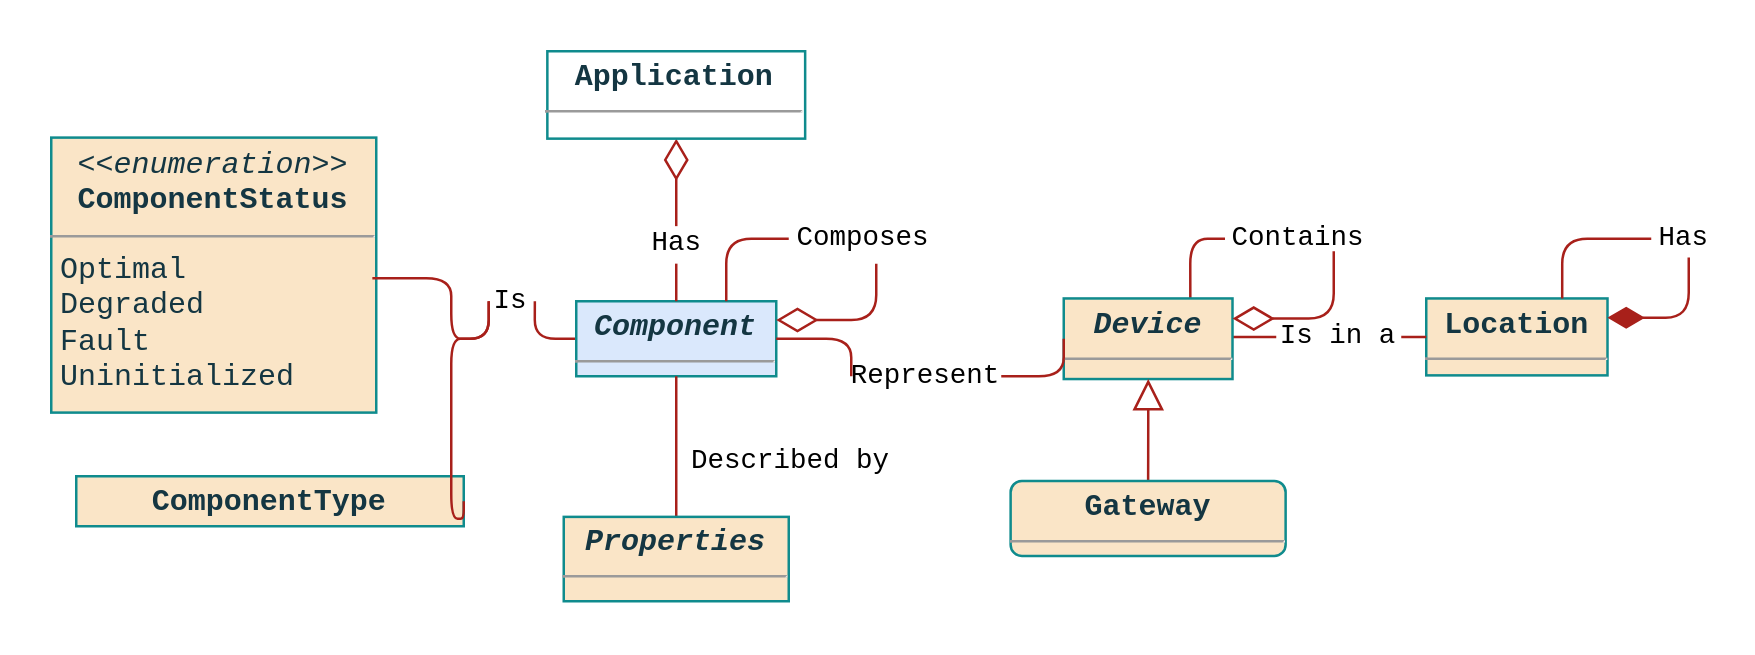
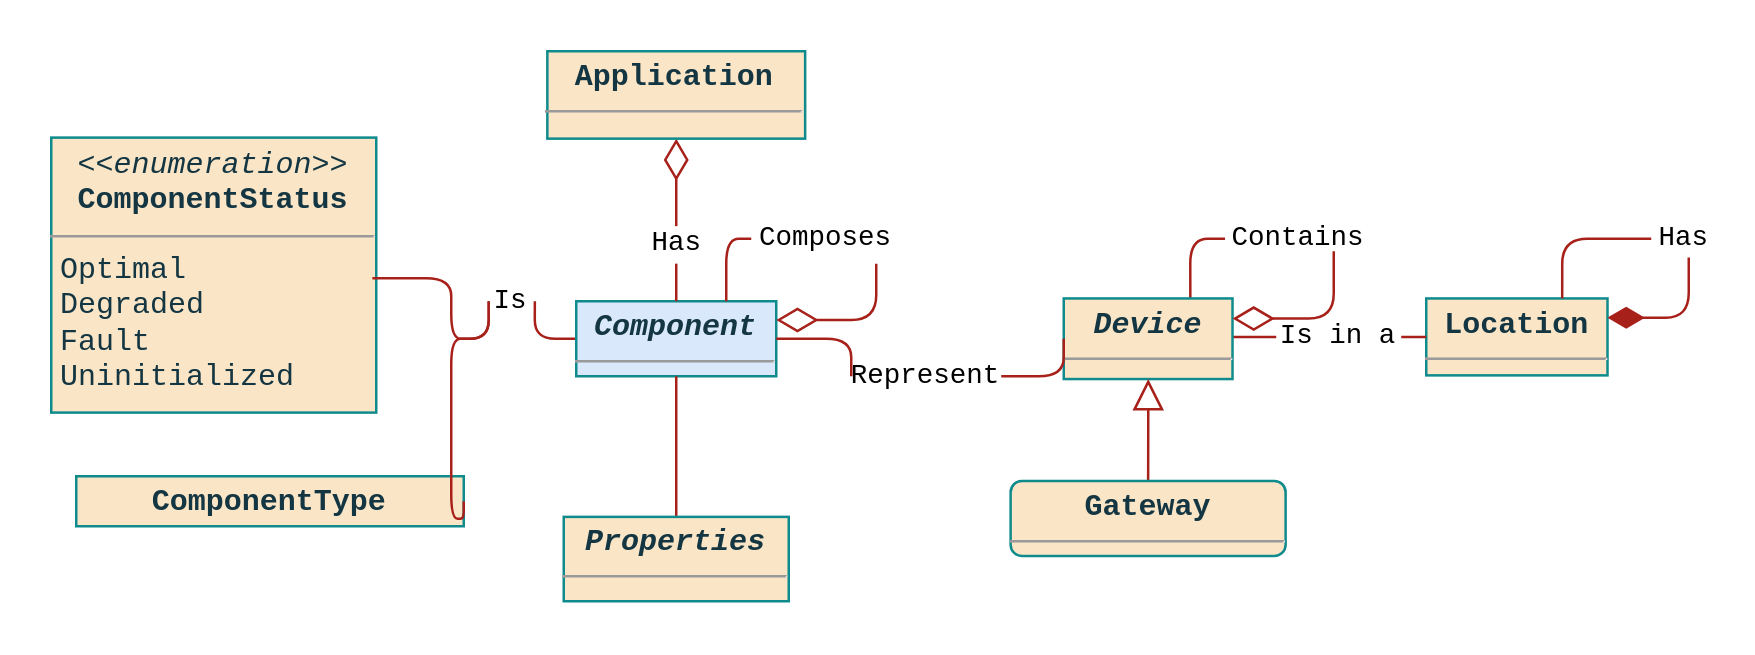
(676, 95) -> (676, 95)
(864, 239) -> (826, 239)
(791, 461) -> none
